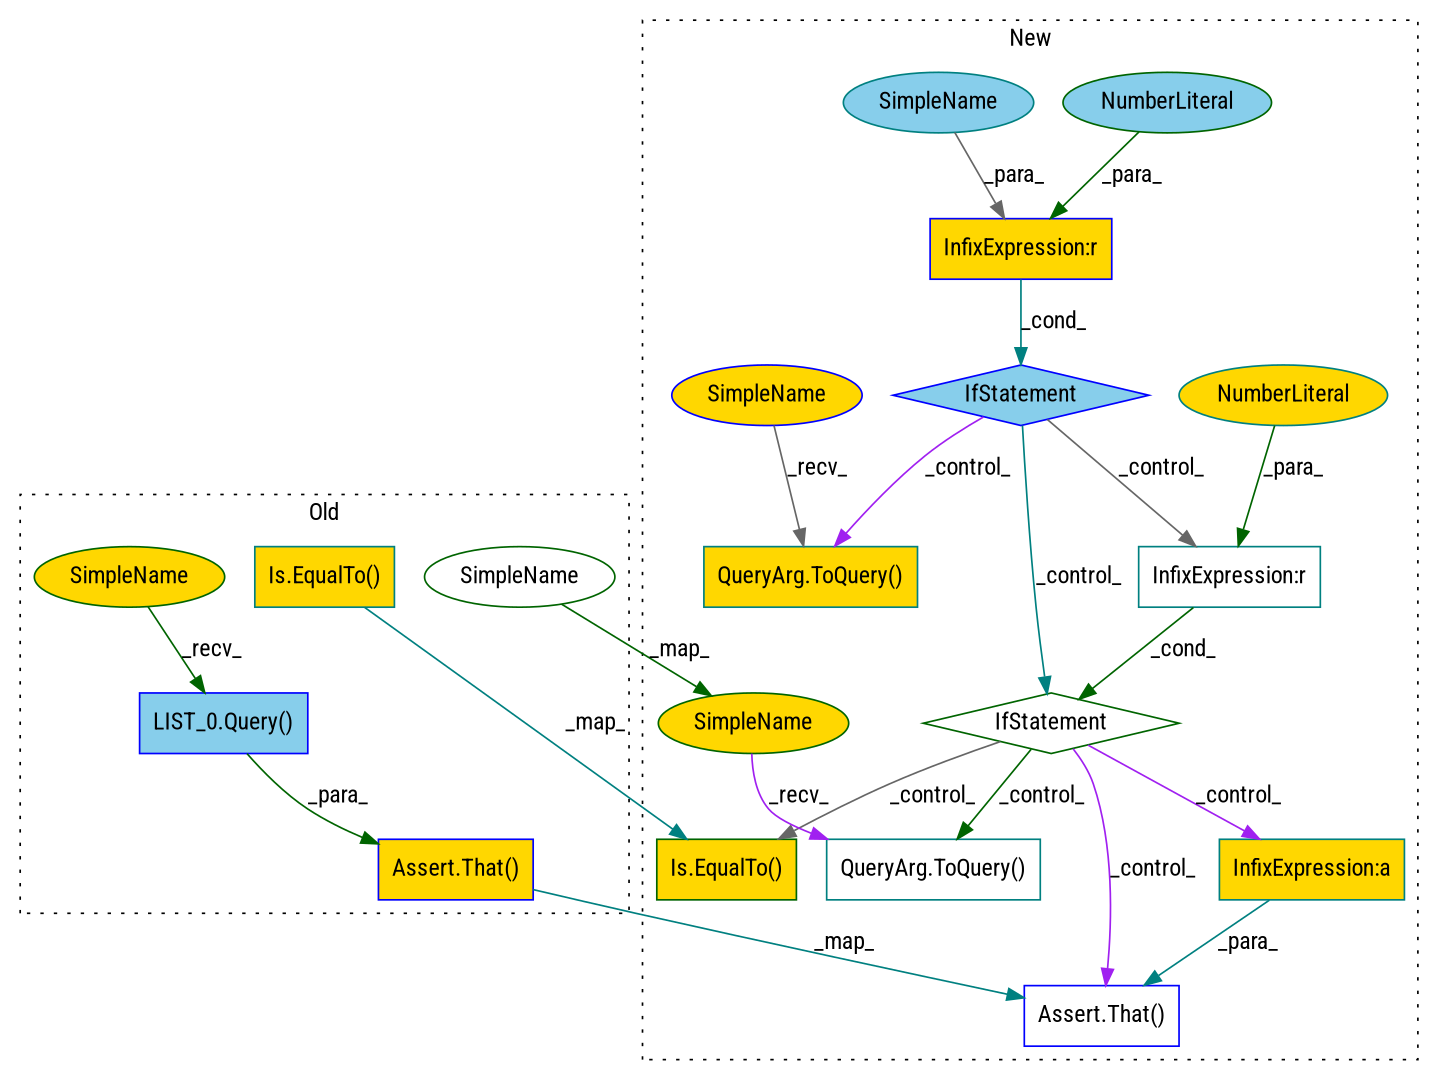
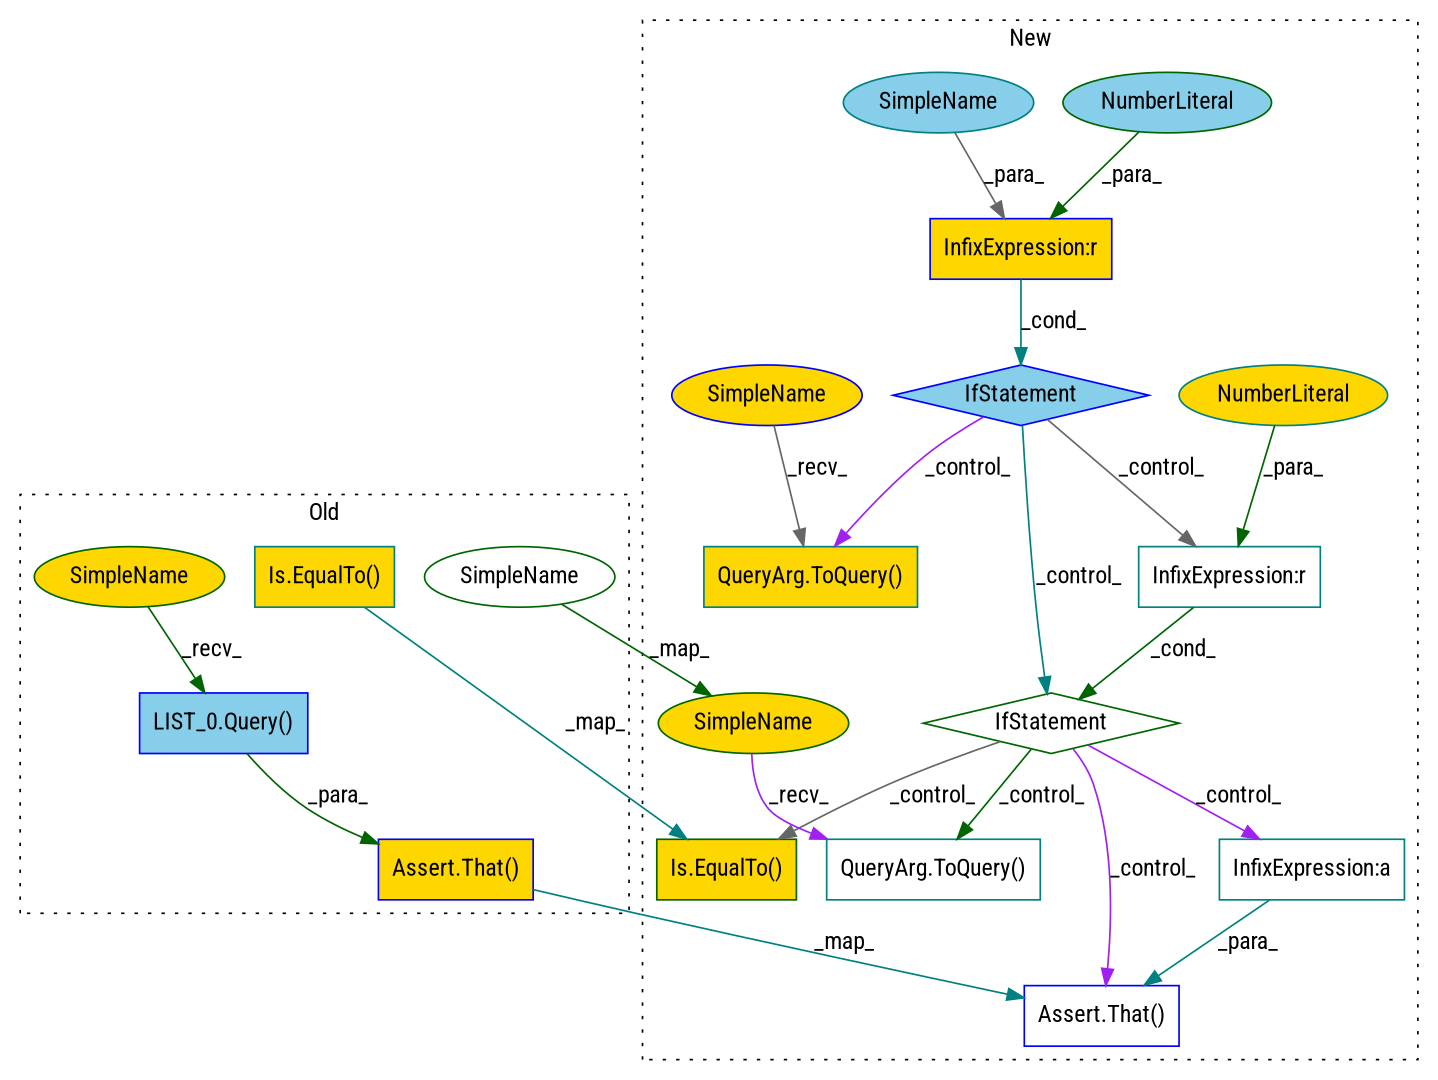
(1312, 870) -> (1312, 870)
